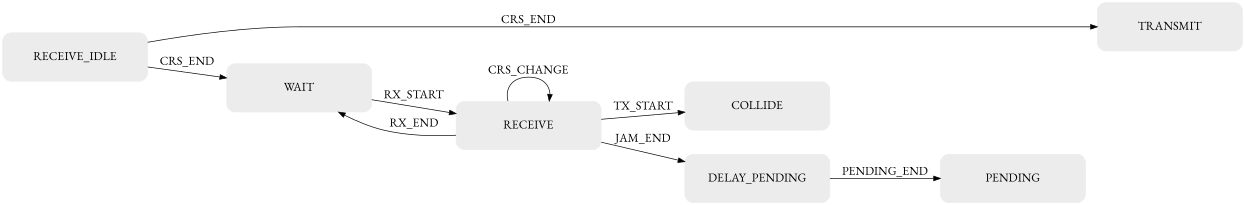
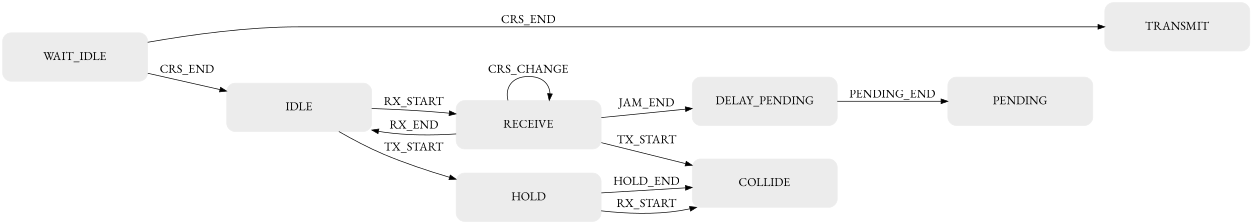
(75, 57) -> (75, 57)
(299, 88) -> (299, 107)
none -> (529, 197)
